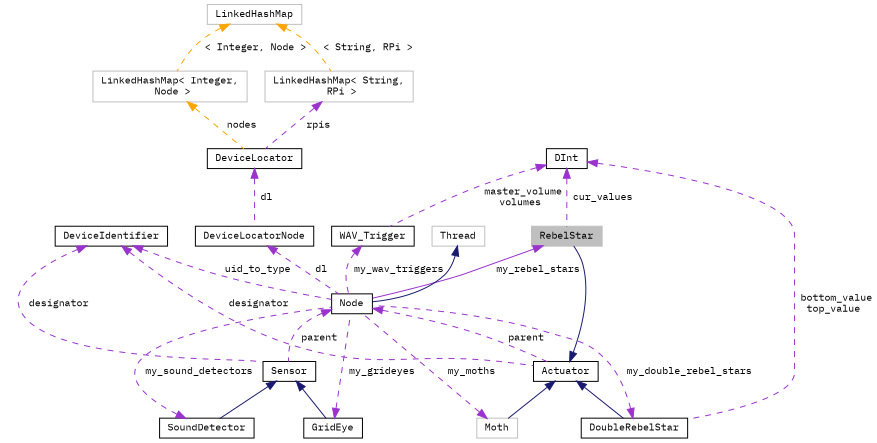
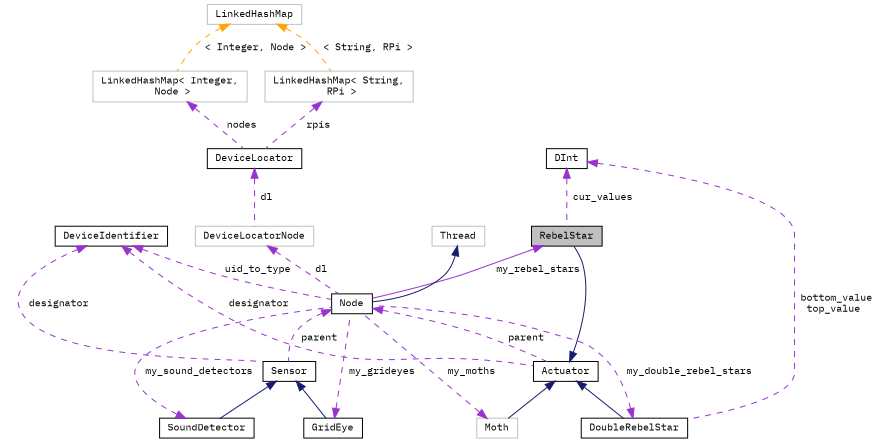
(220, 129) -> (220, 129)
(255, 236) -> (255, 236)
(373, 236) -> none
(567, 236) -> (567, 236)
